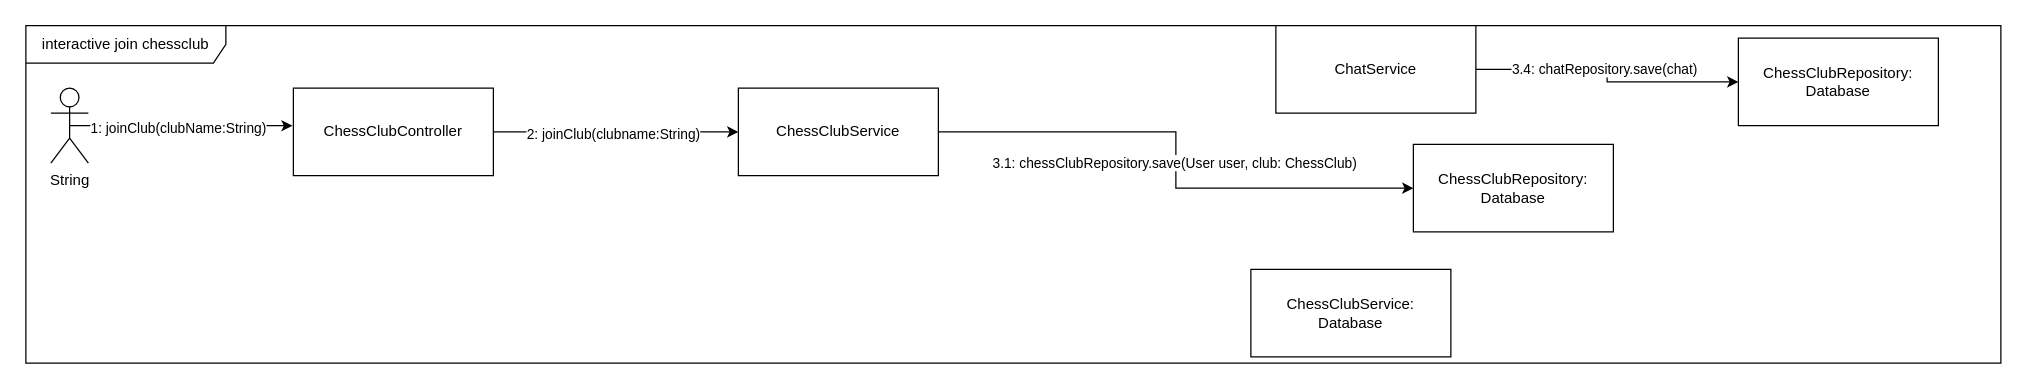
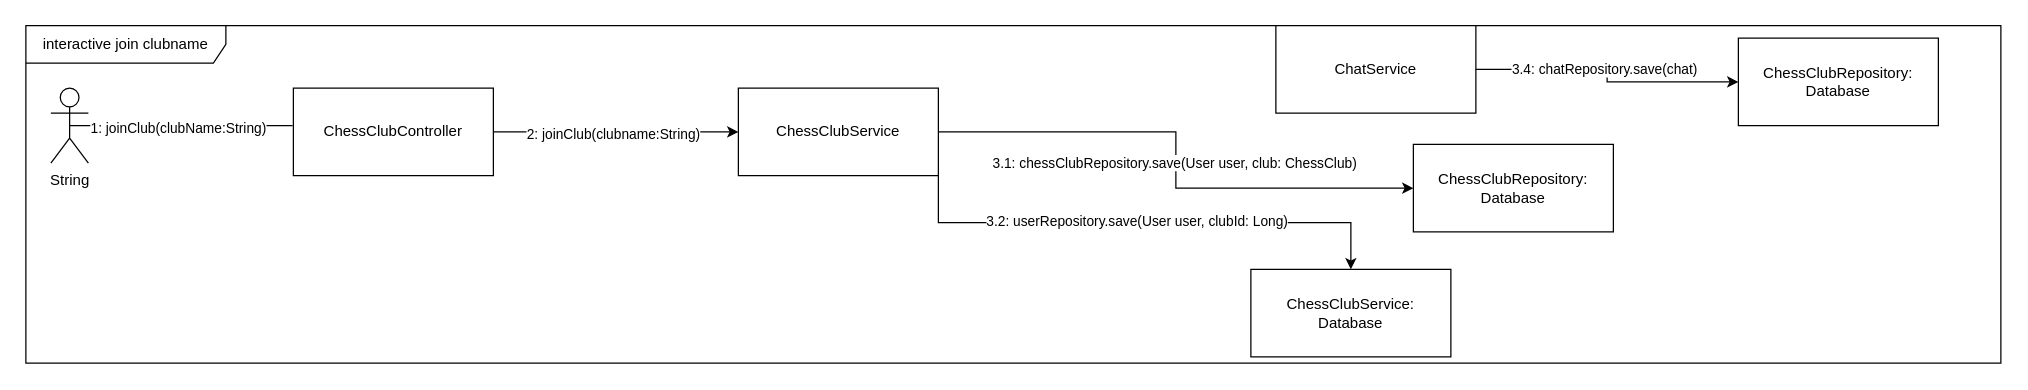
(126, 44) -> (126, 44)
(282, 126) -> (286, 126)
none -> (1140, 223)
